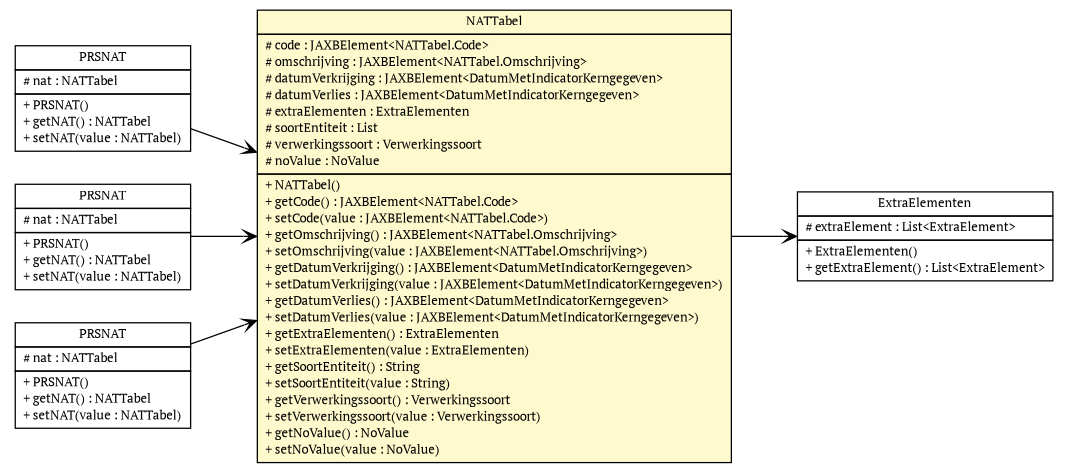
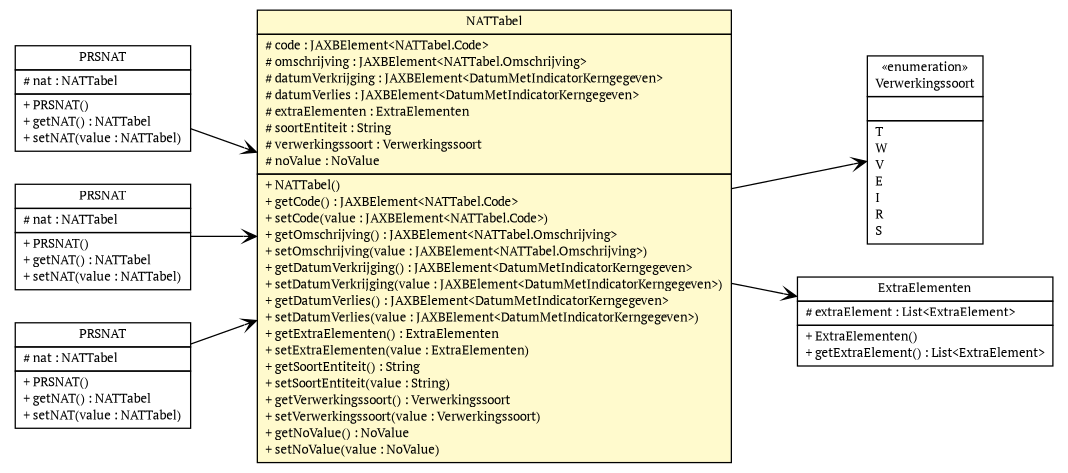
(322, 128) -> (329, 128)
none -> (925, 150)
